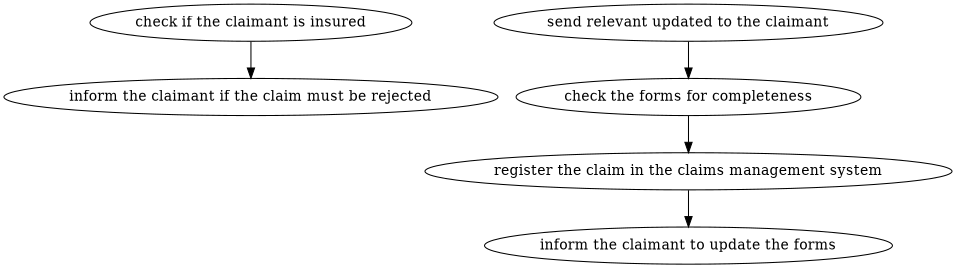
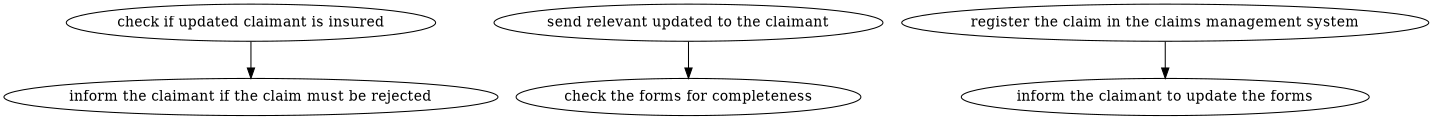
(251, 23) -> (251, 23)
(688, 129) -> none
